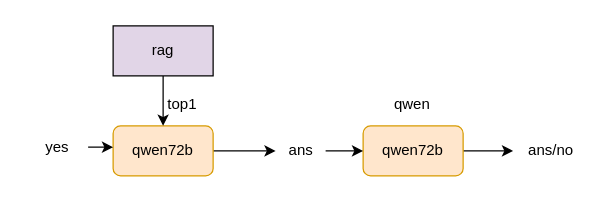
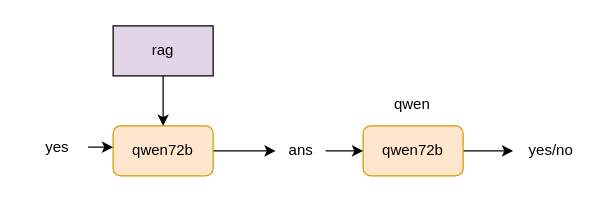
(182, 104) -> none
(551, 151) -> (551, 151)
